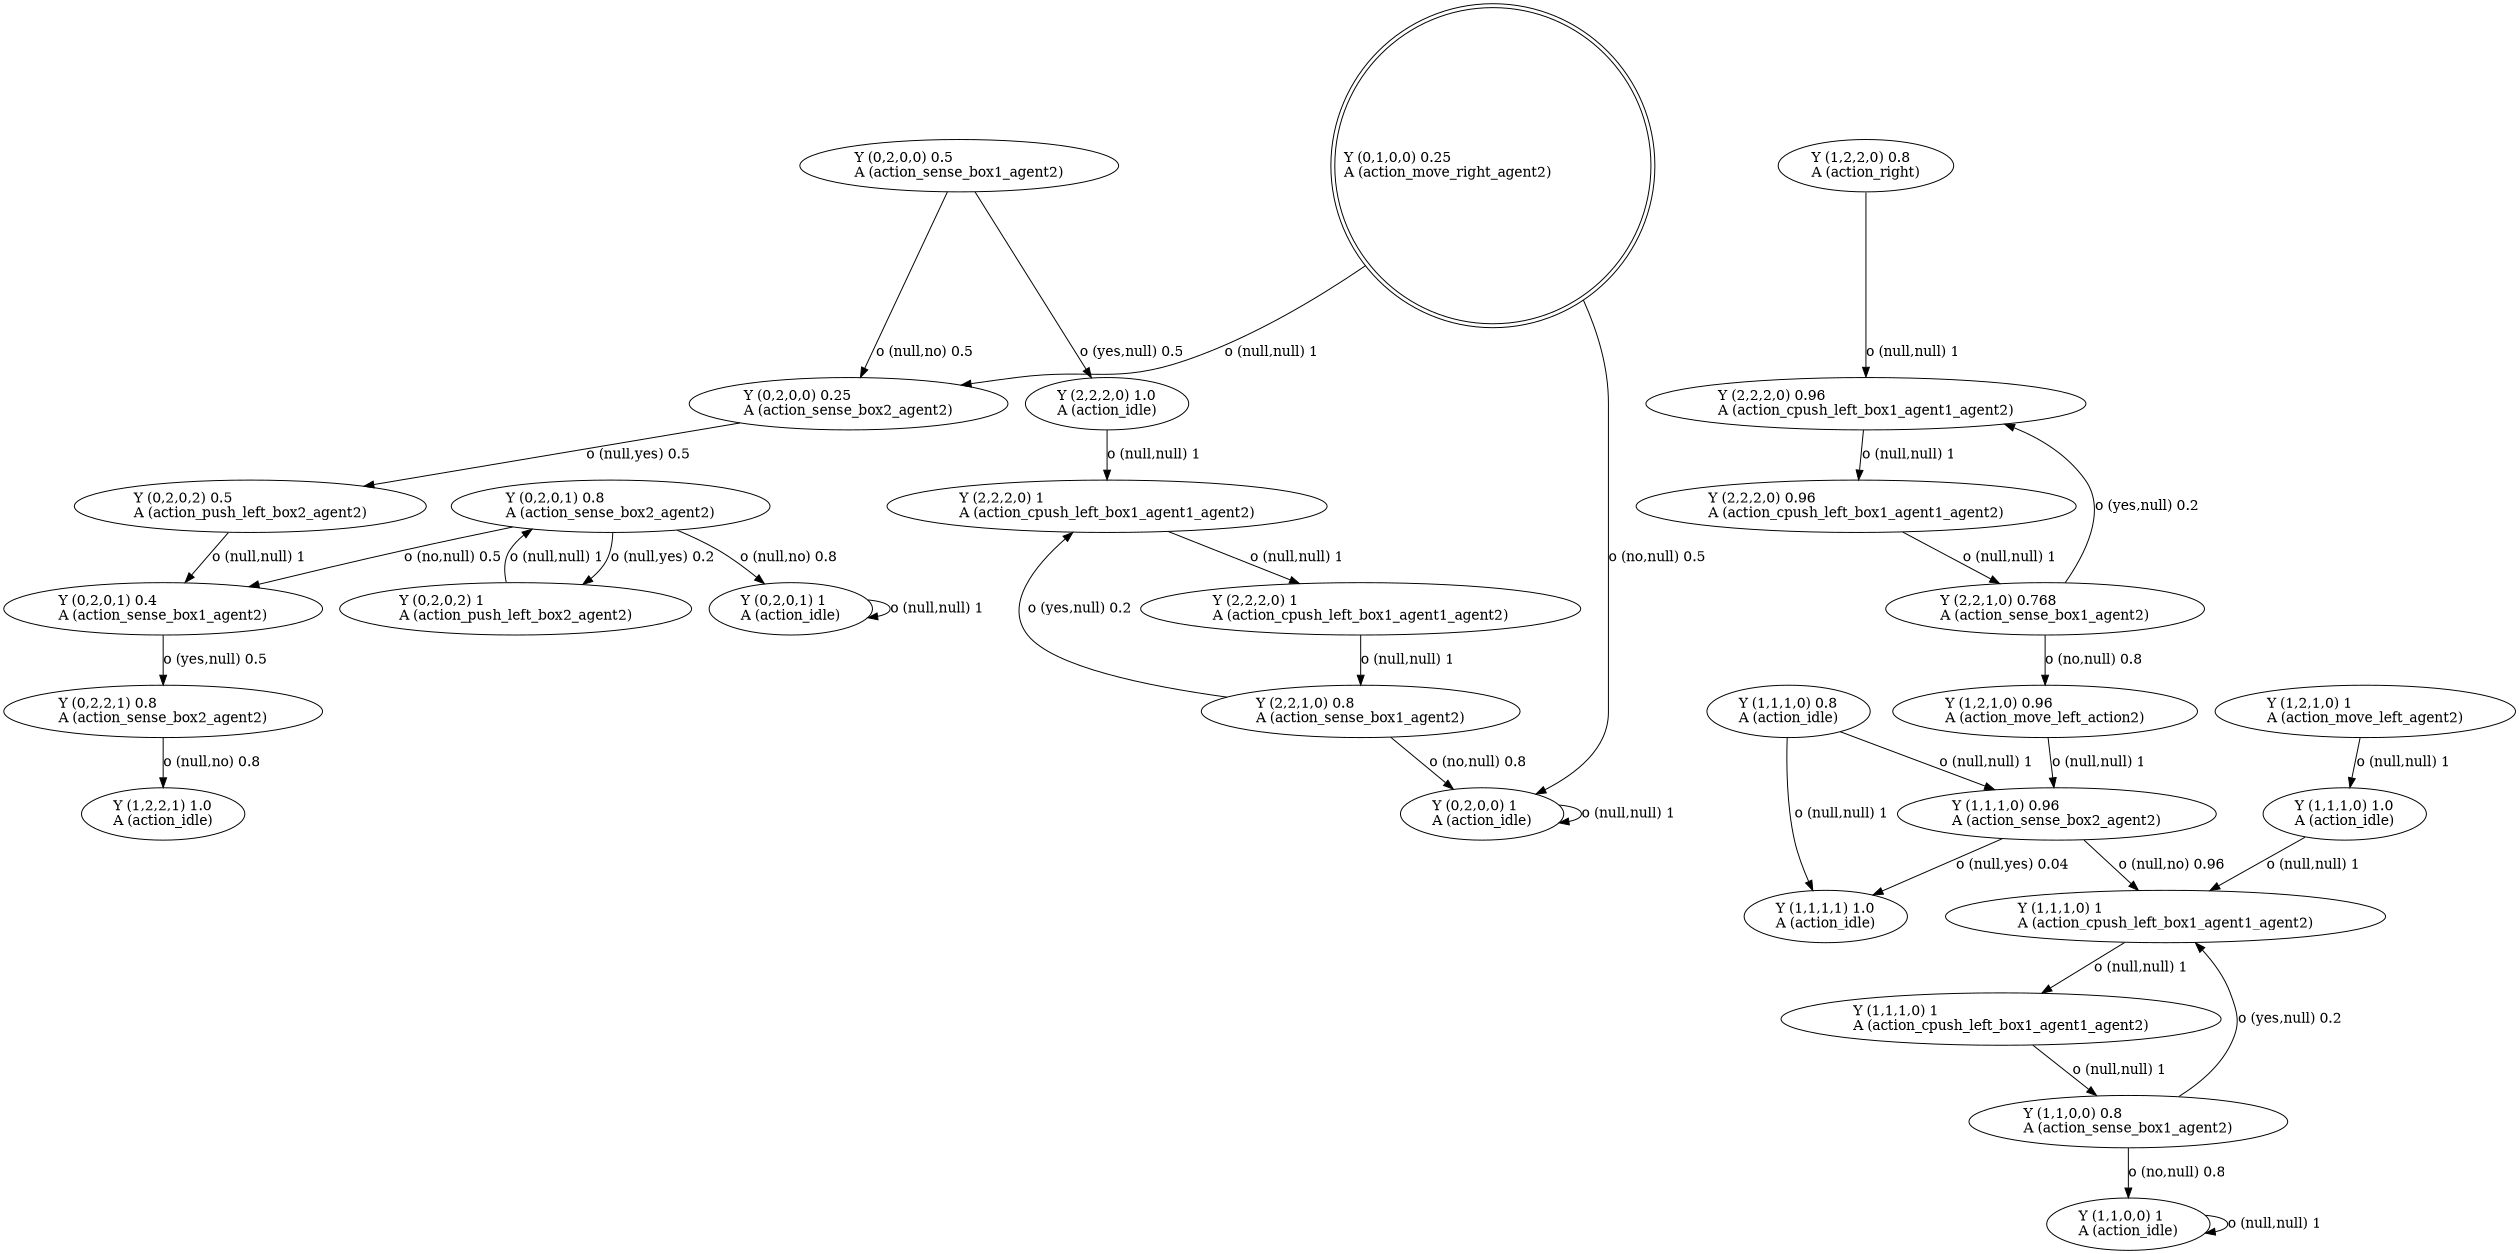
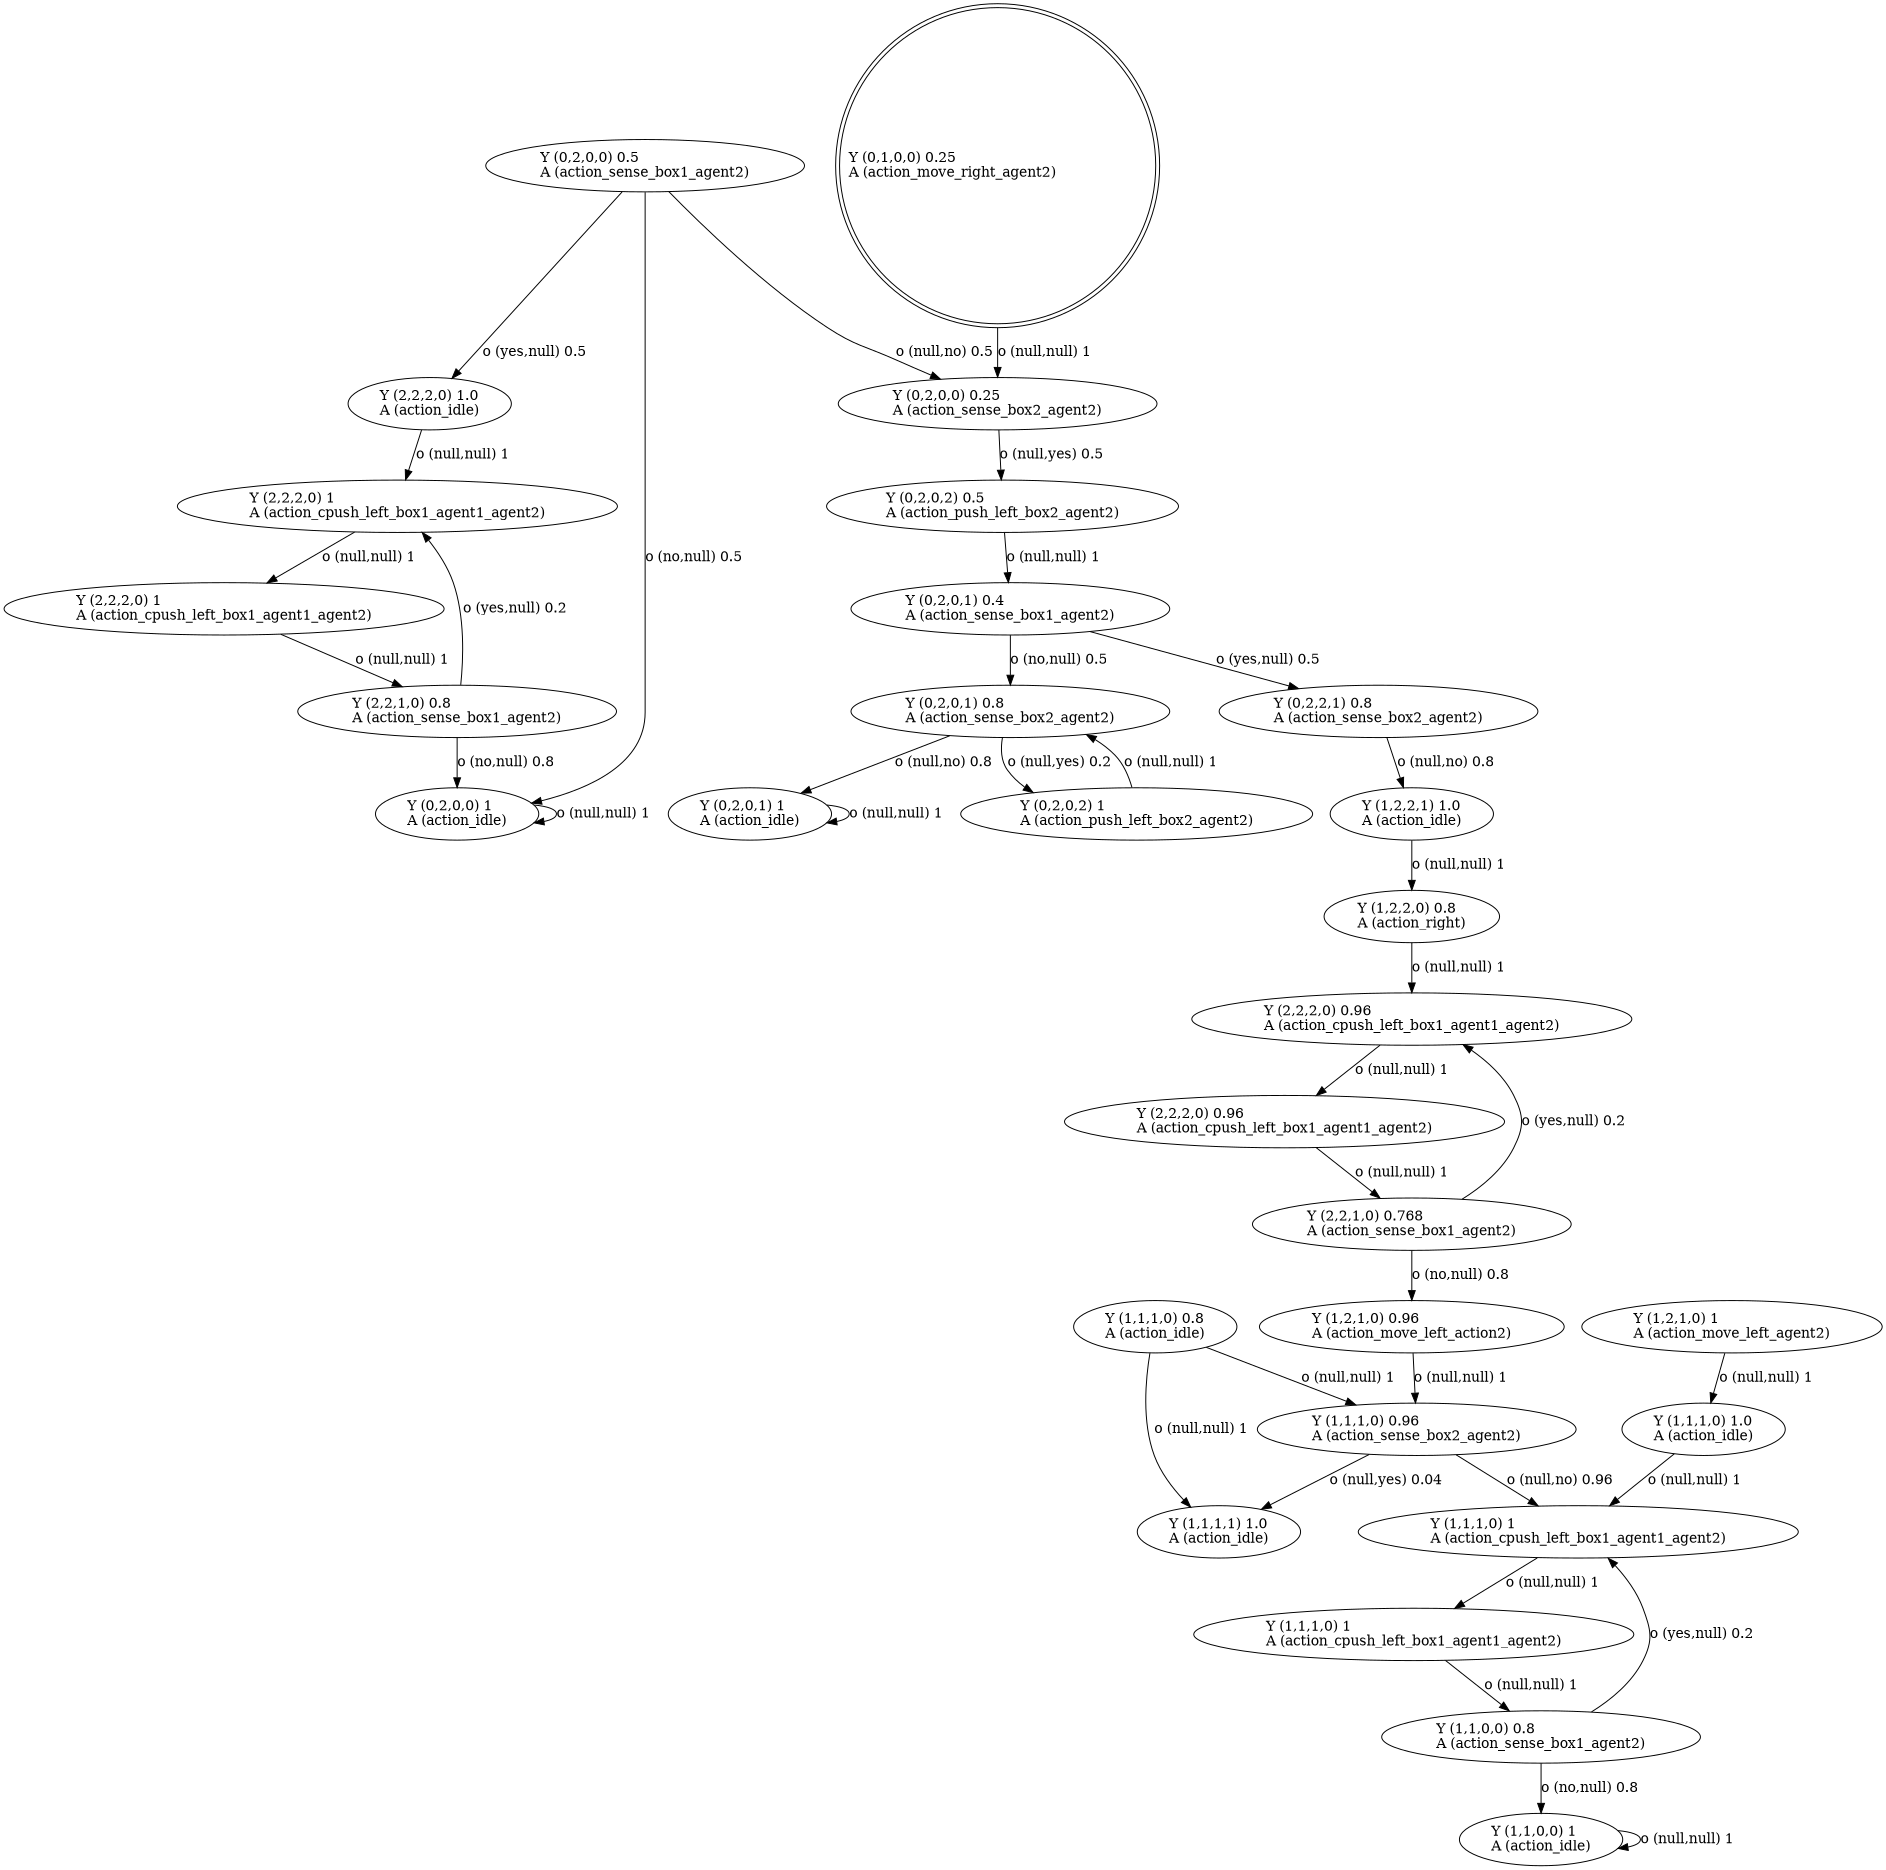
(385, 554) -> (1010, 655)
(1608, 557) -> (645, 526)
none -> (1412, 860)
